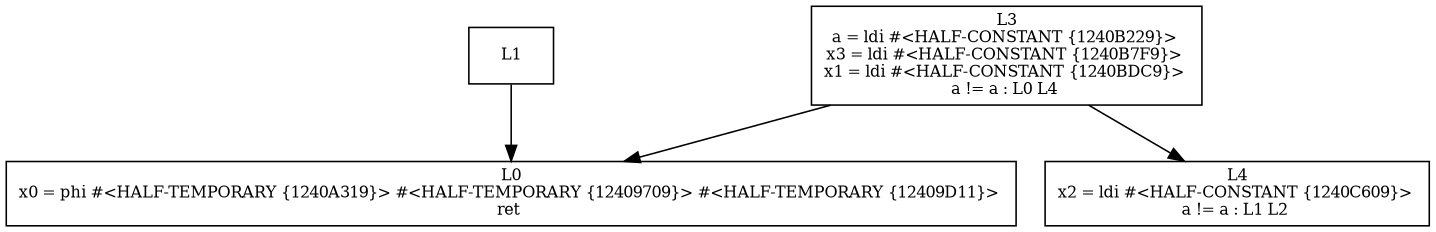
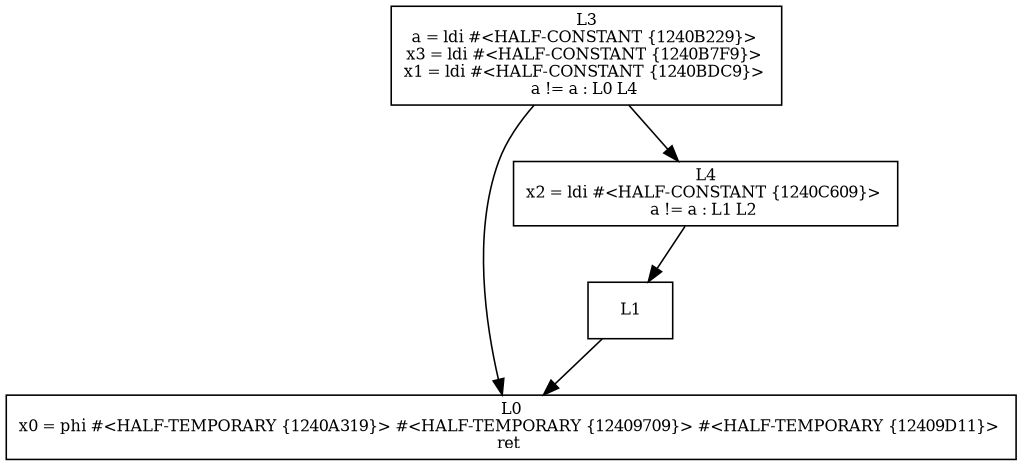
none -> (671, 247)
